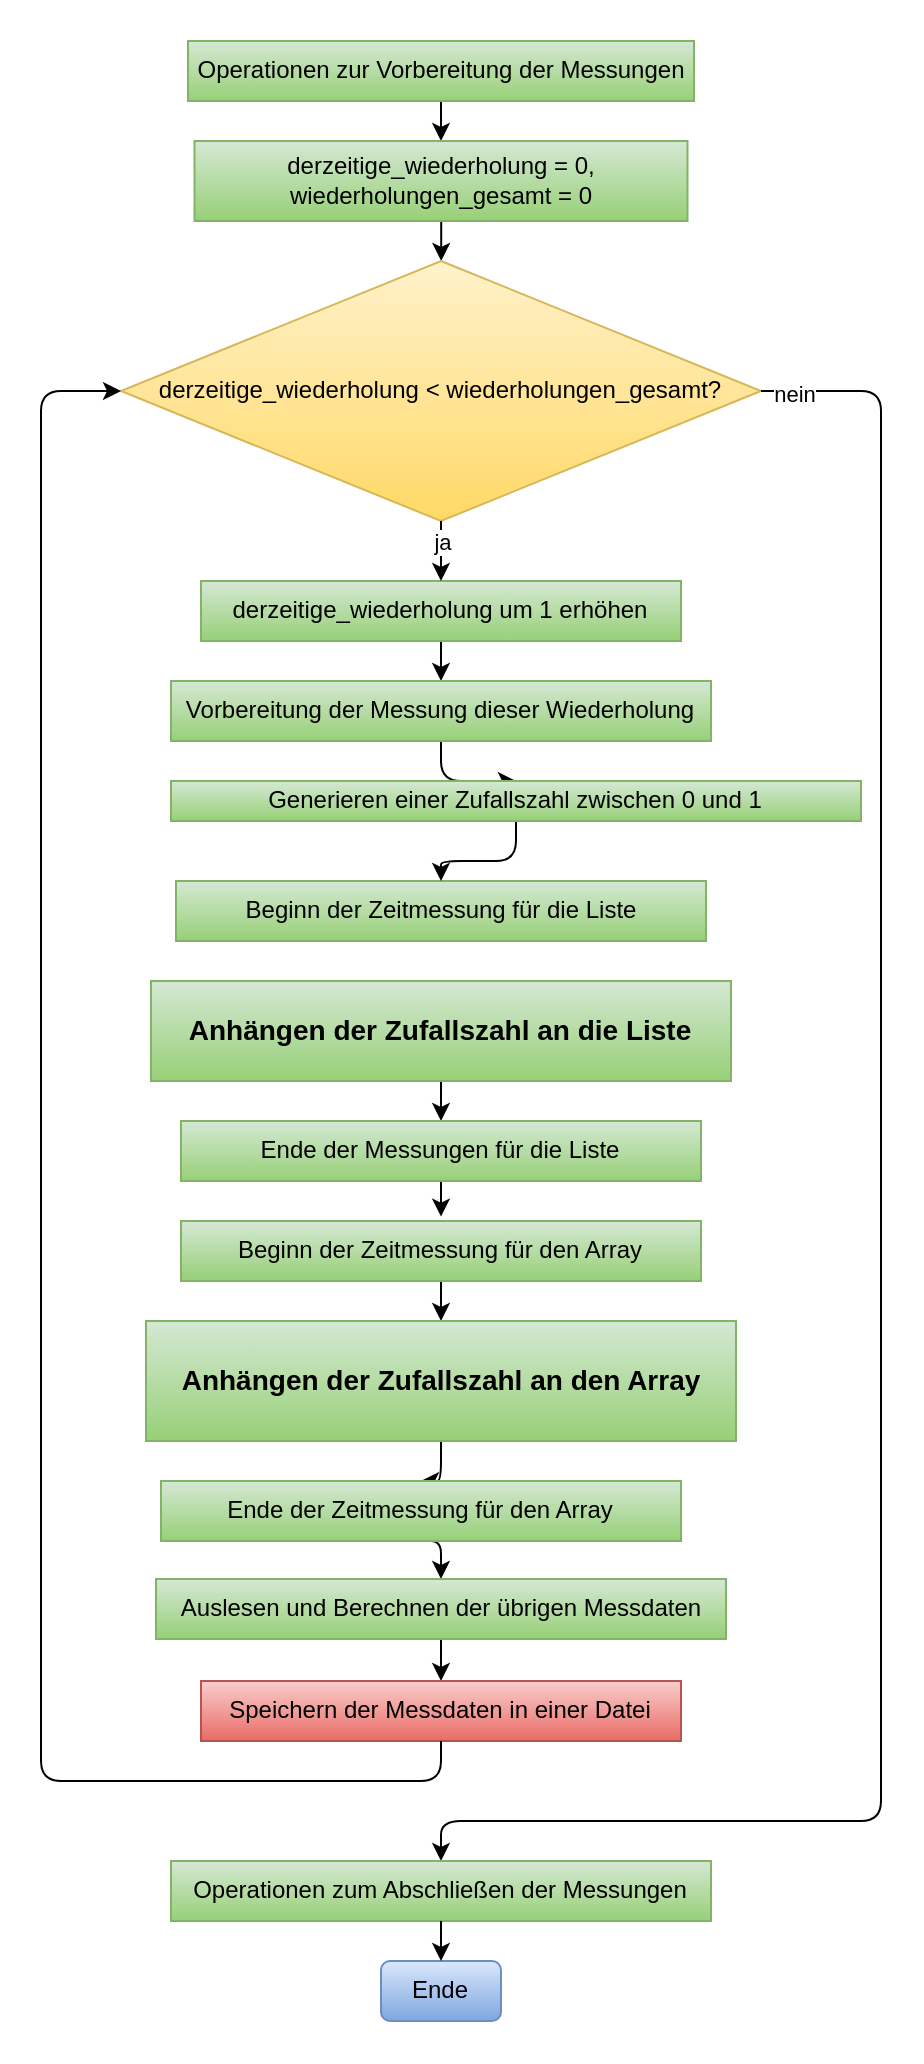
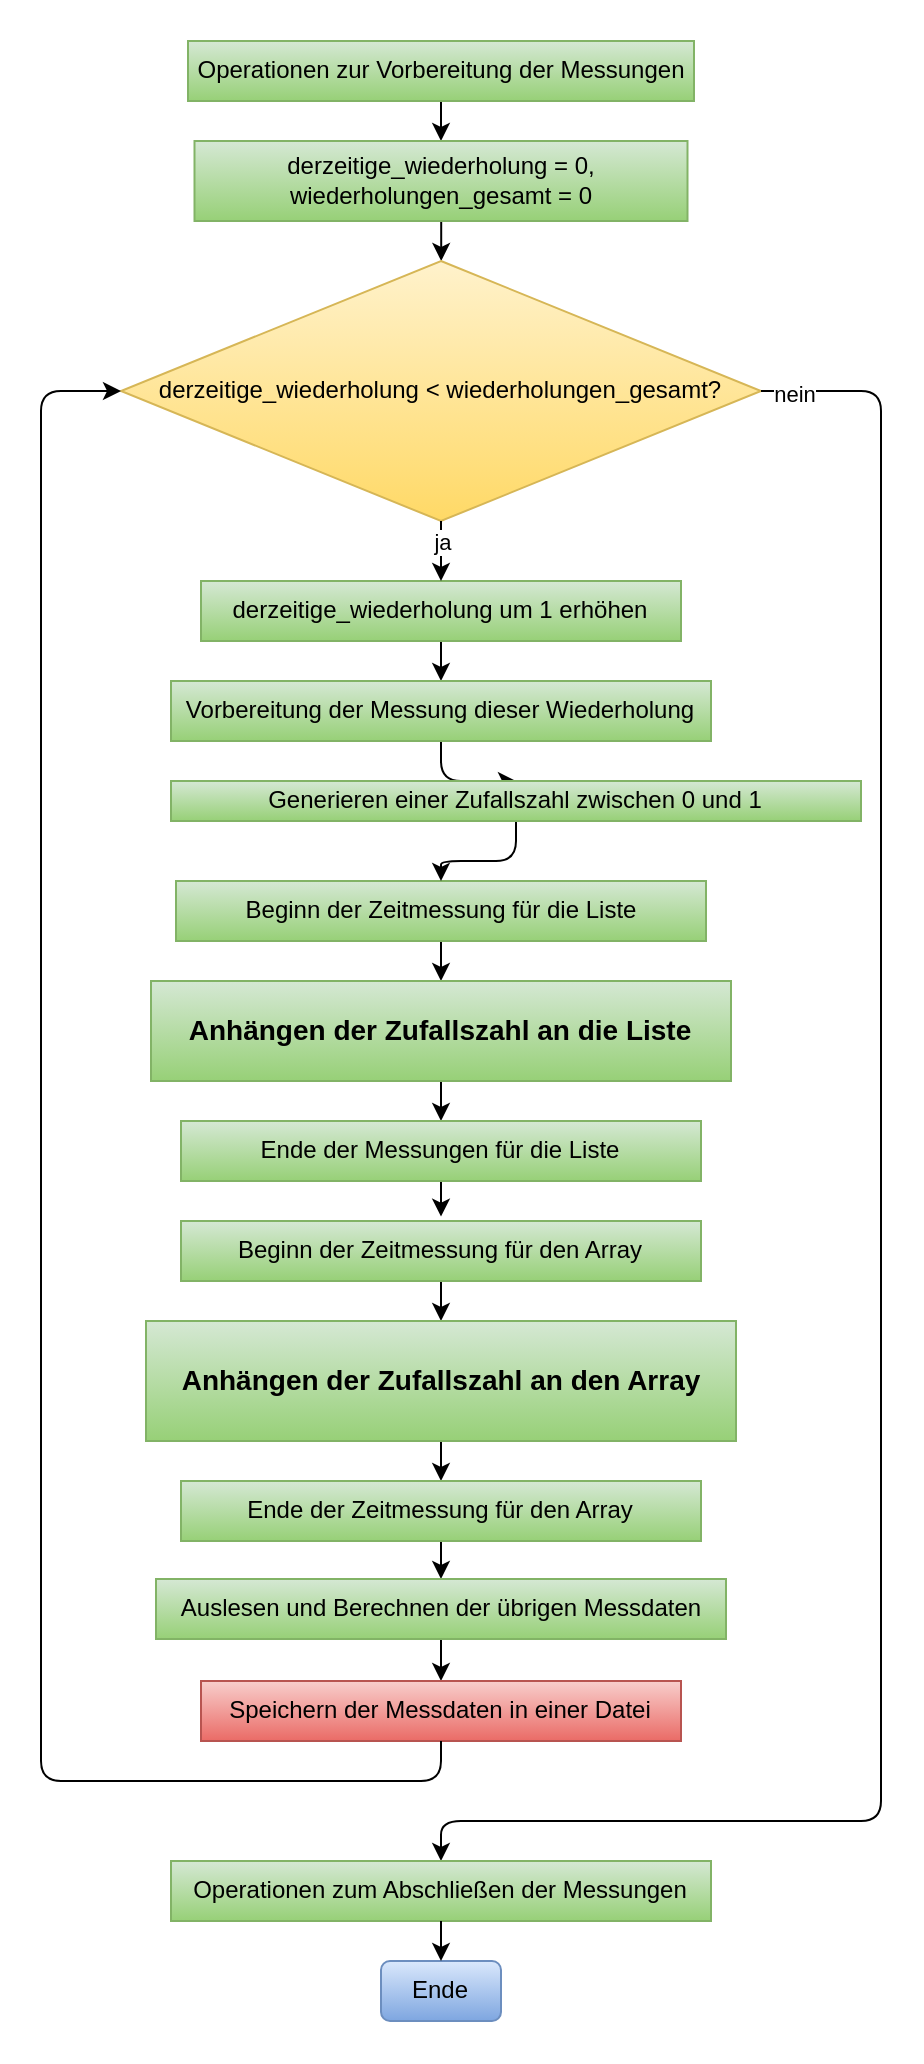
none -> (441, 963)
(421, 1511) -> (441, 1511)
